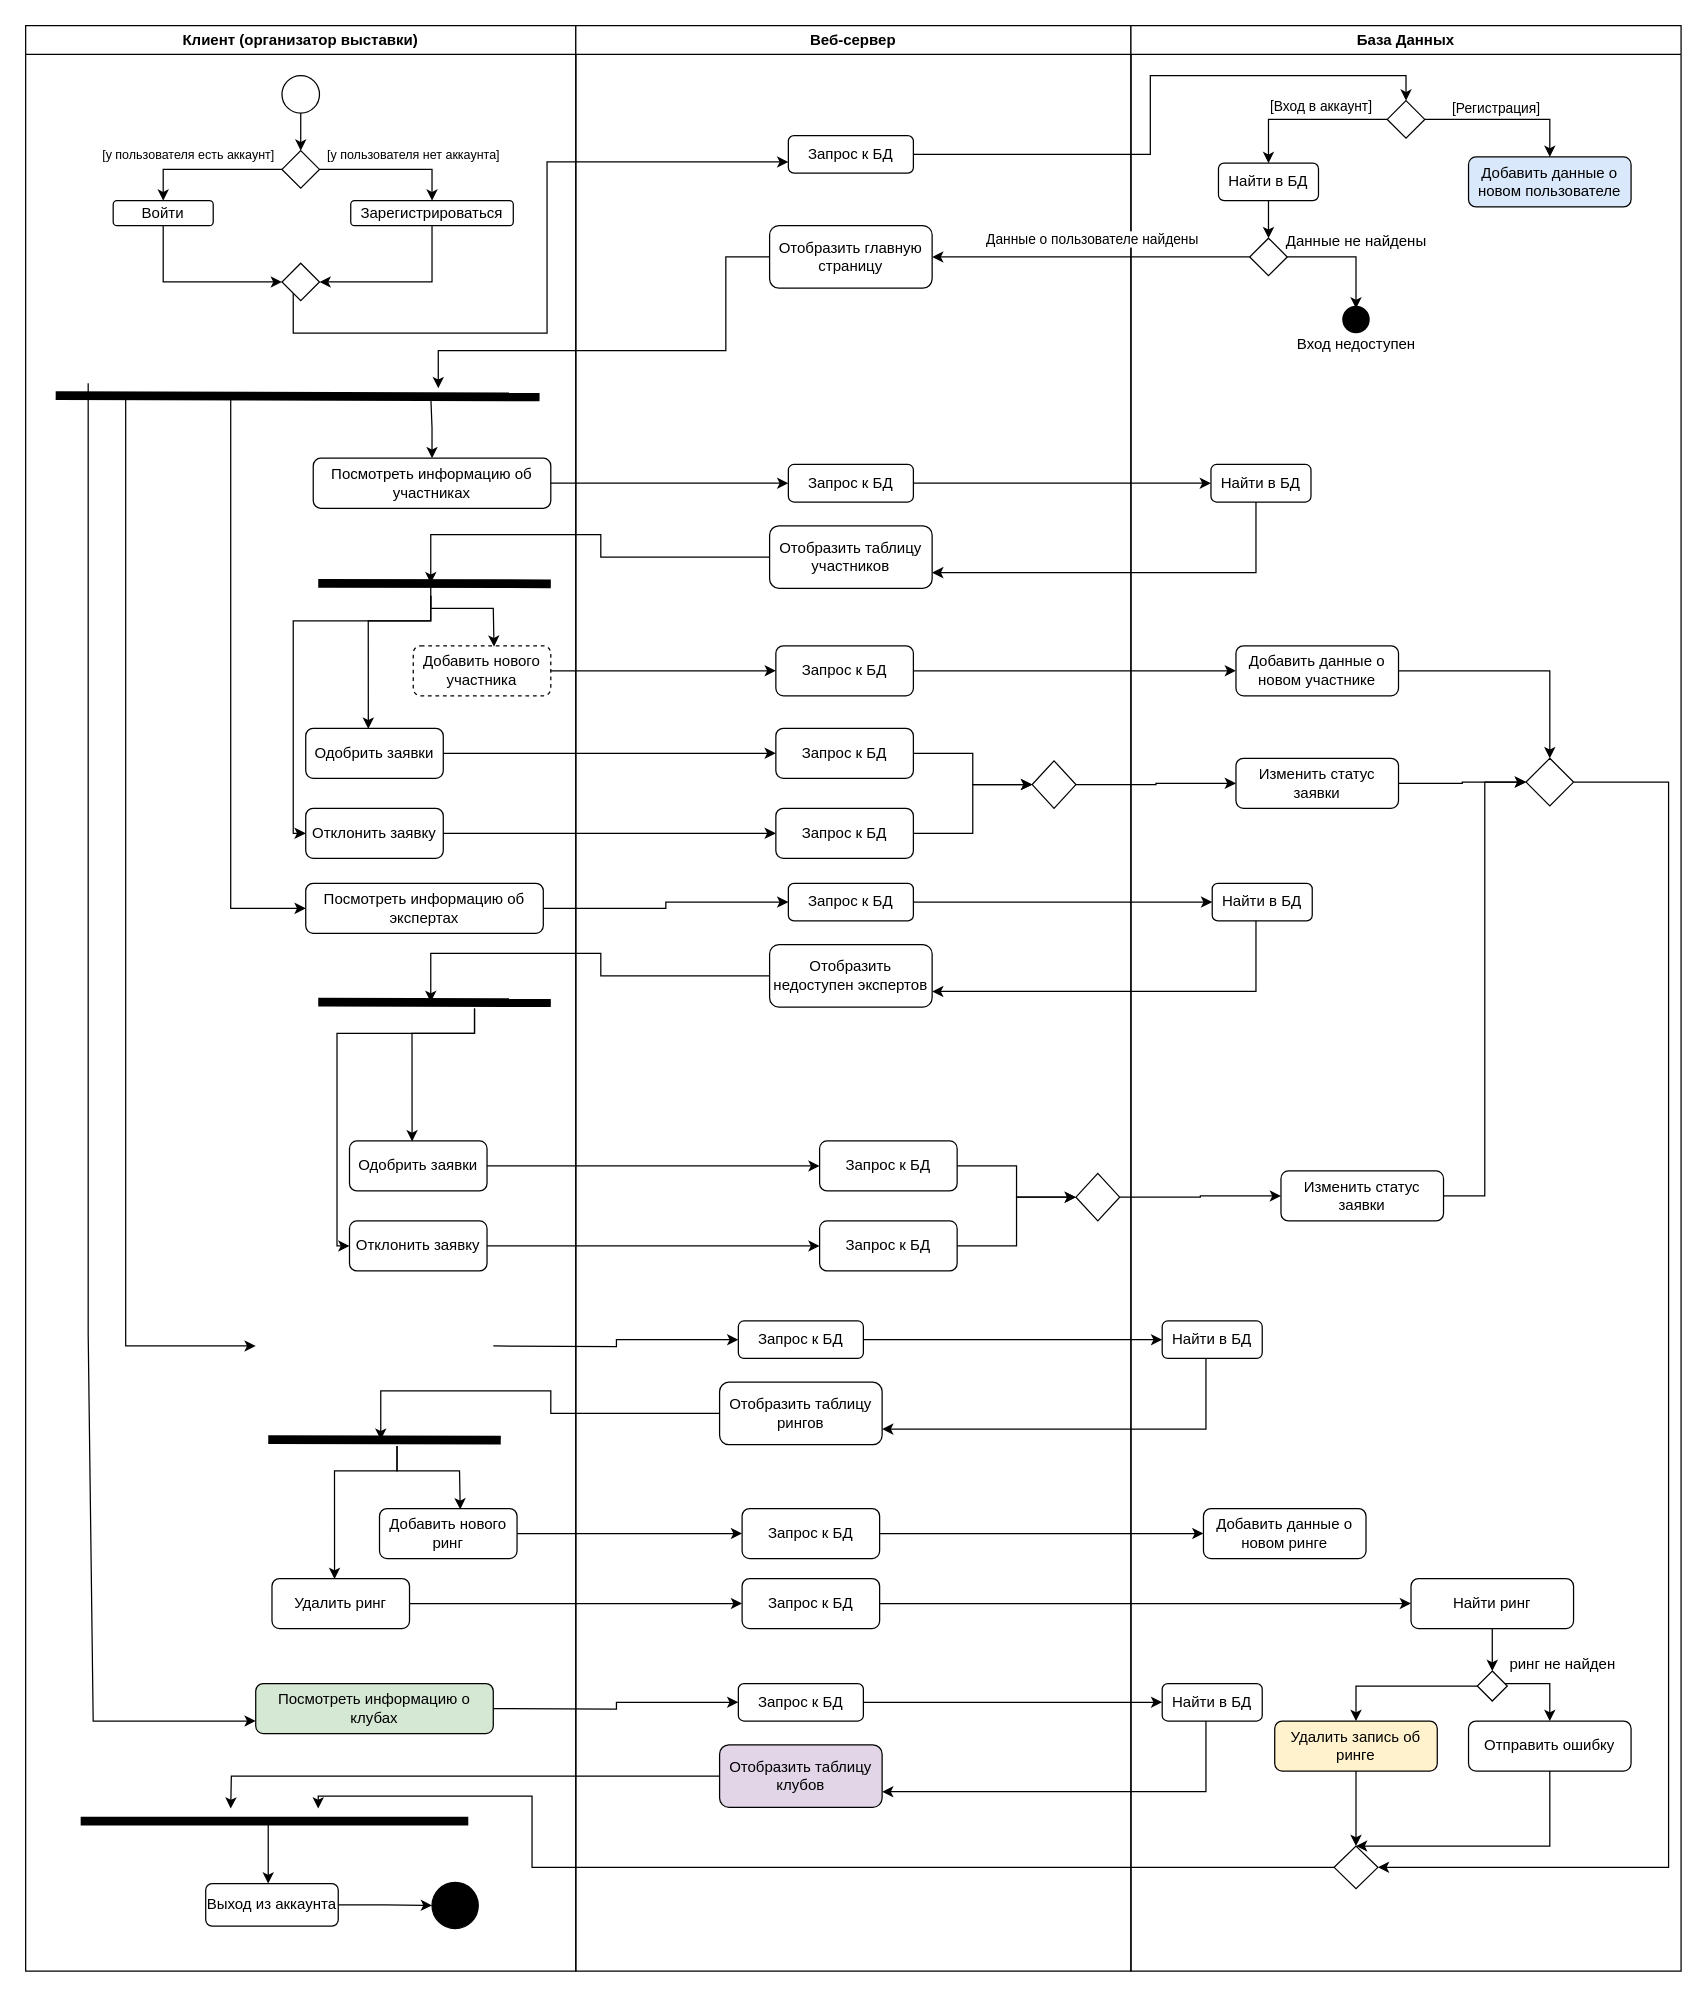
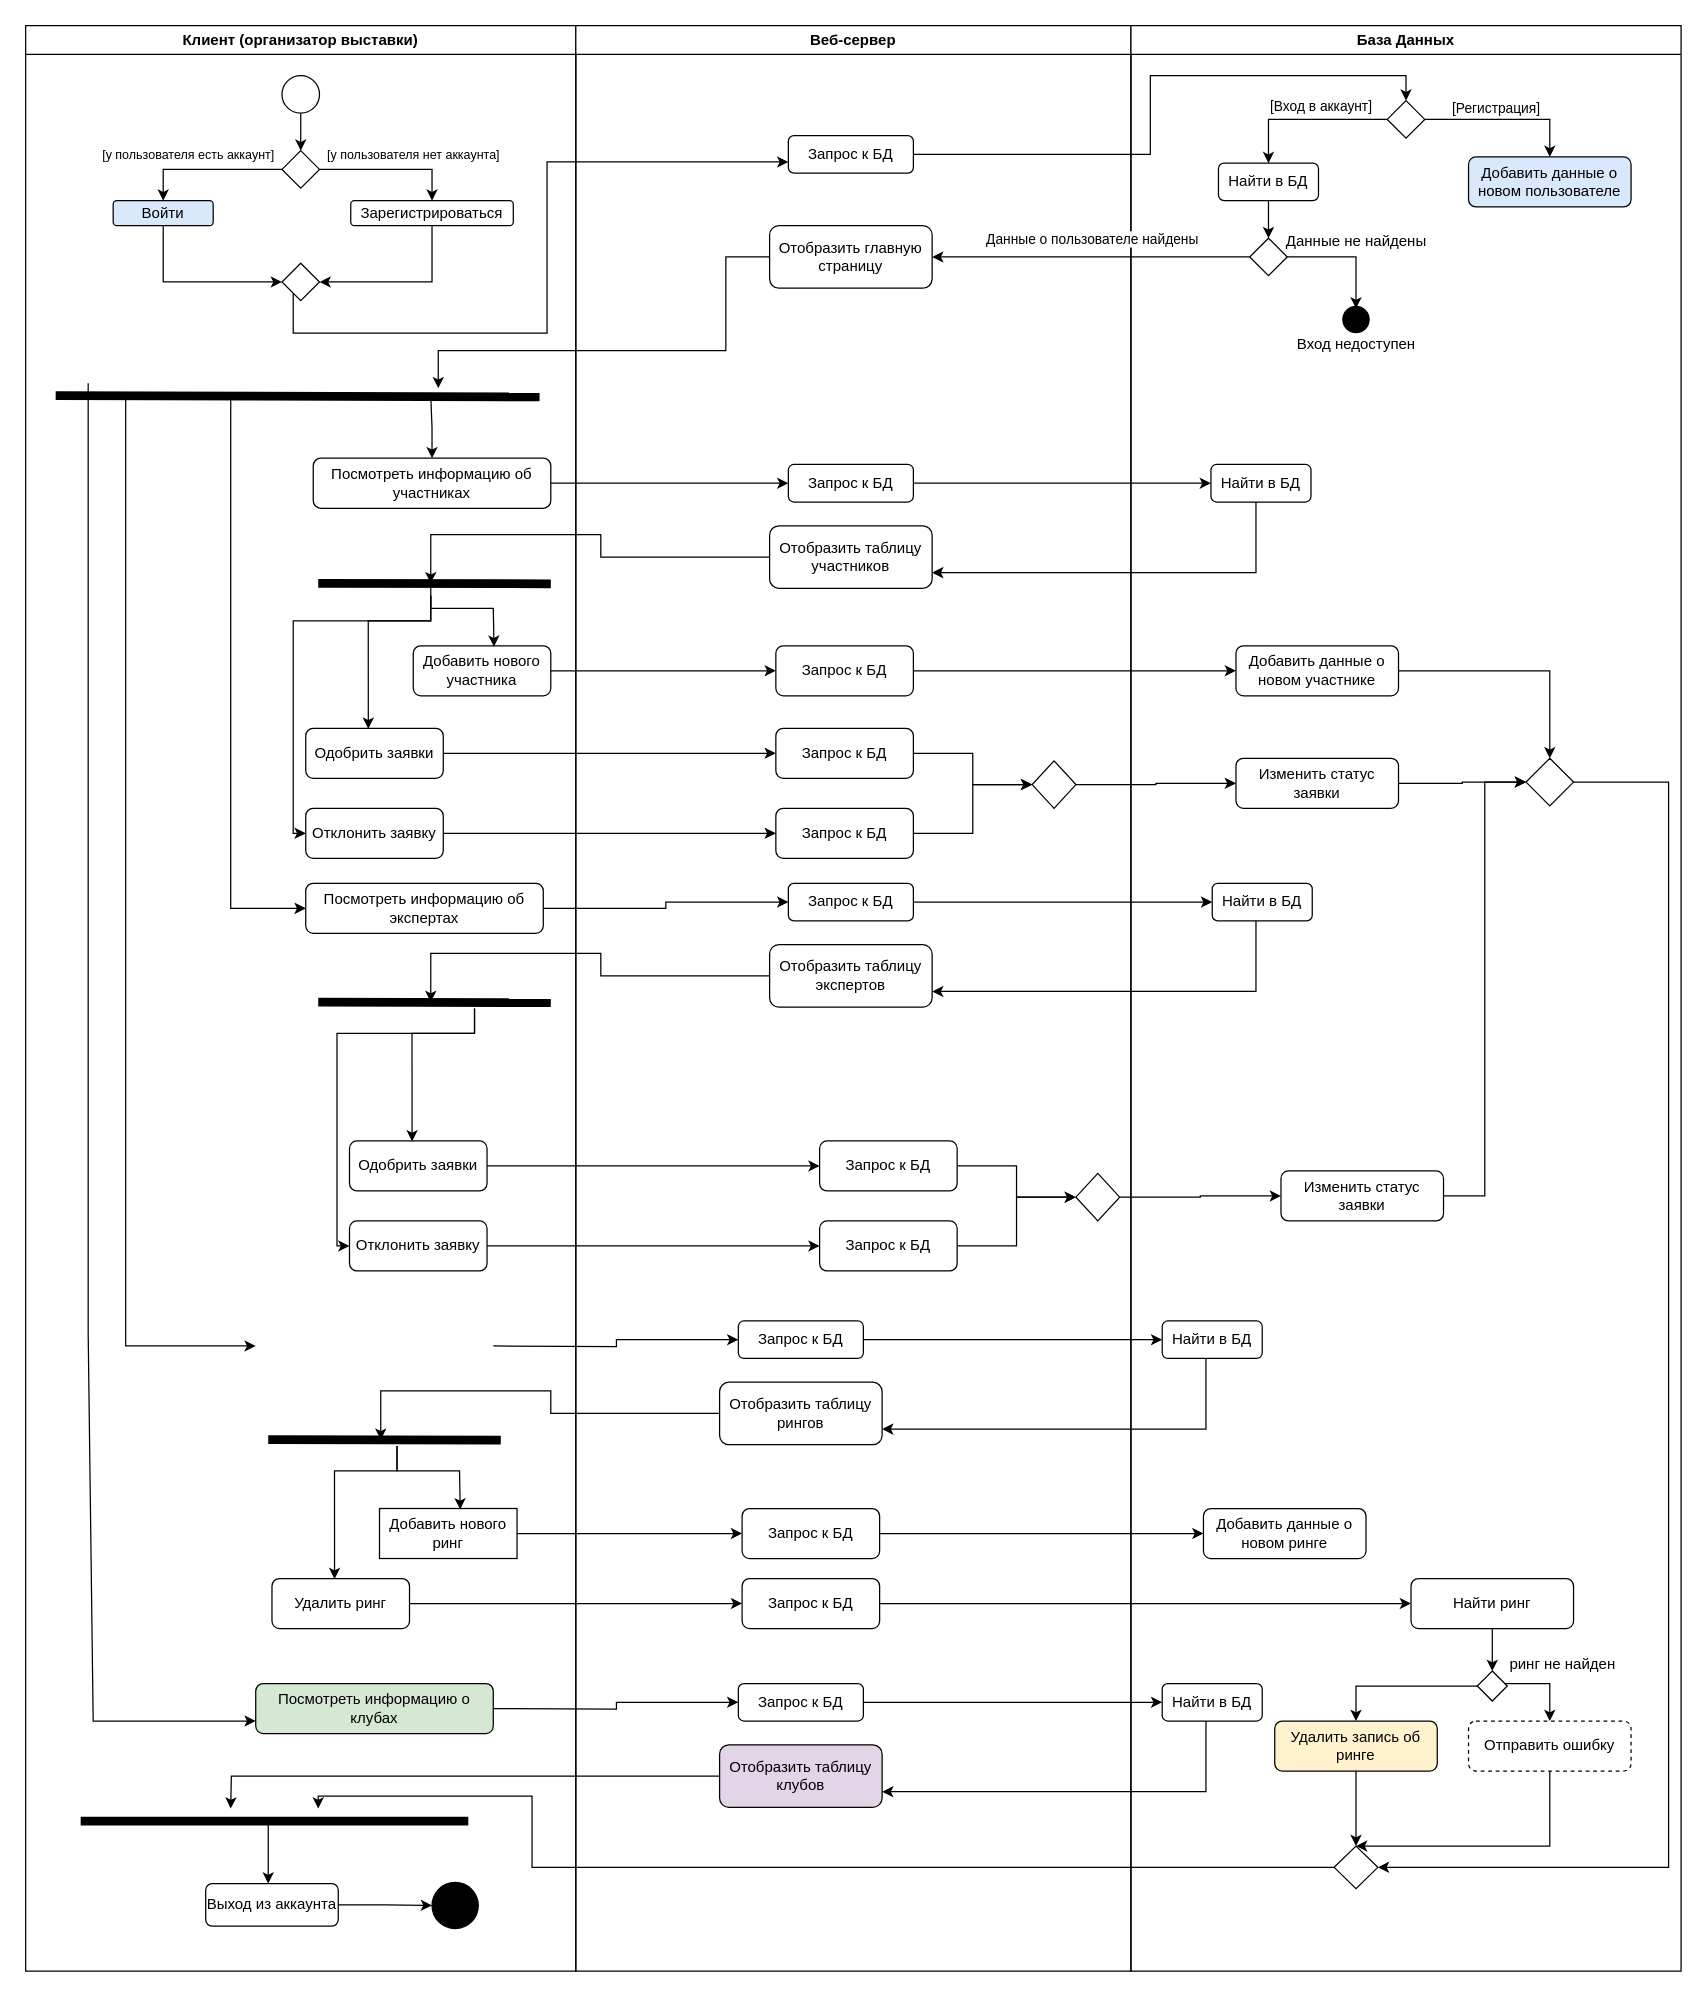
(163, 213) -> (163, 213)
(482, 671) -> (482, 671)
(851, 976) -> (851, 976)
(448, 1533) -> (448, 1533)
(1549, 1746) -> (1549, 1746)
